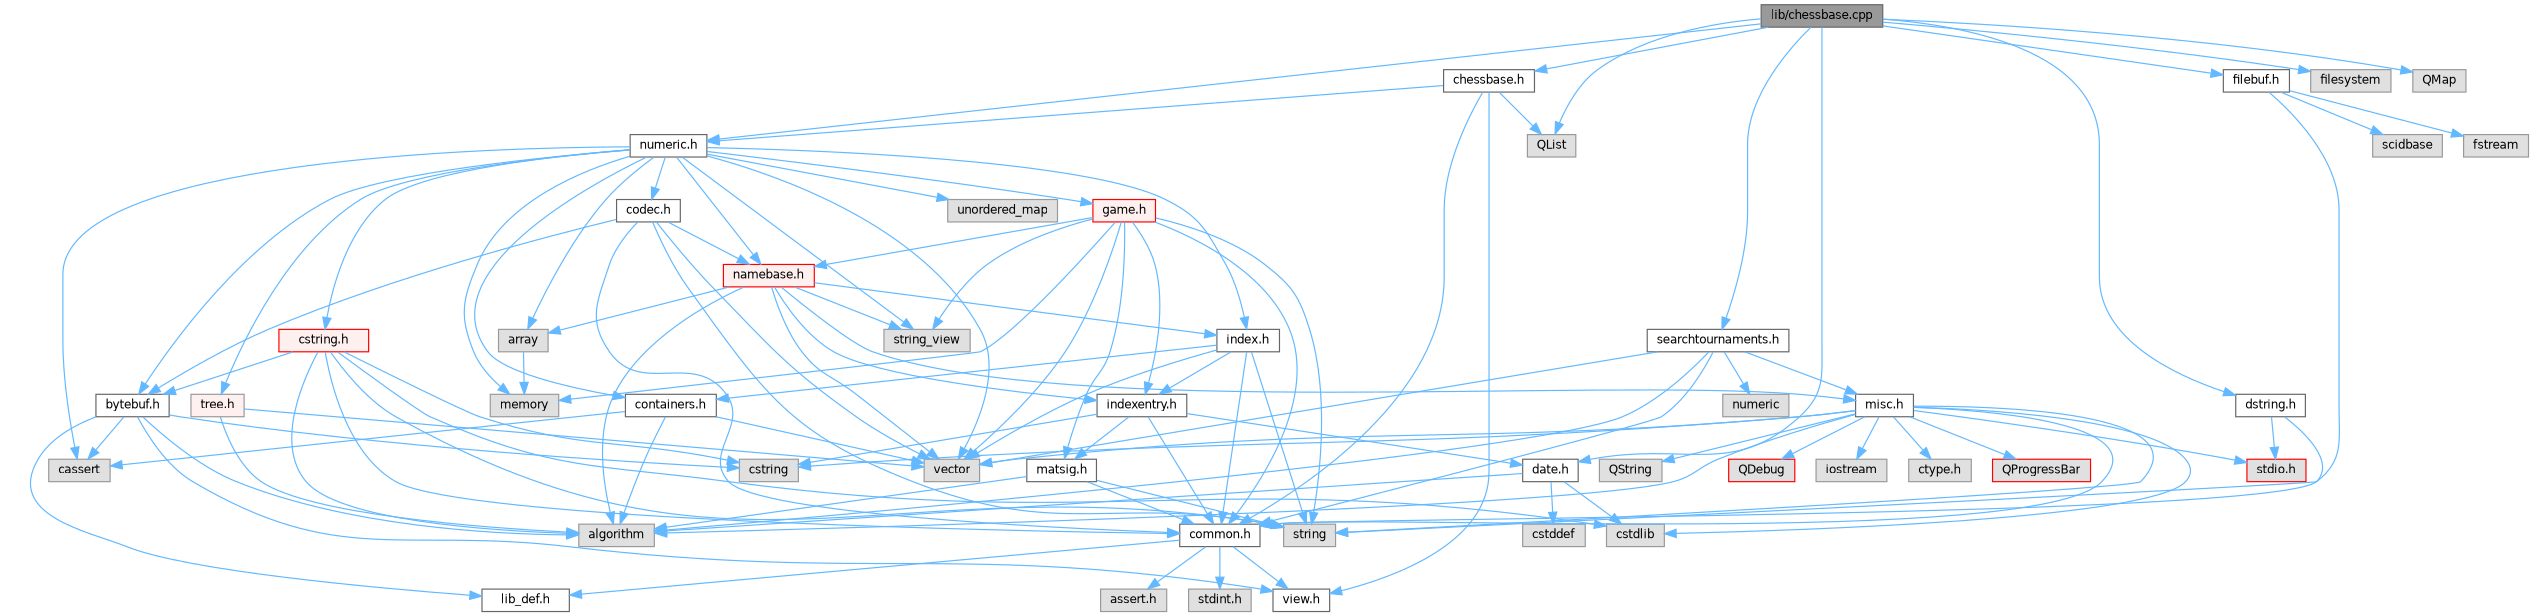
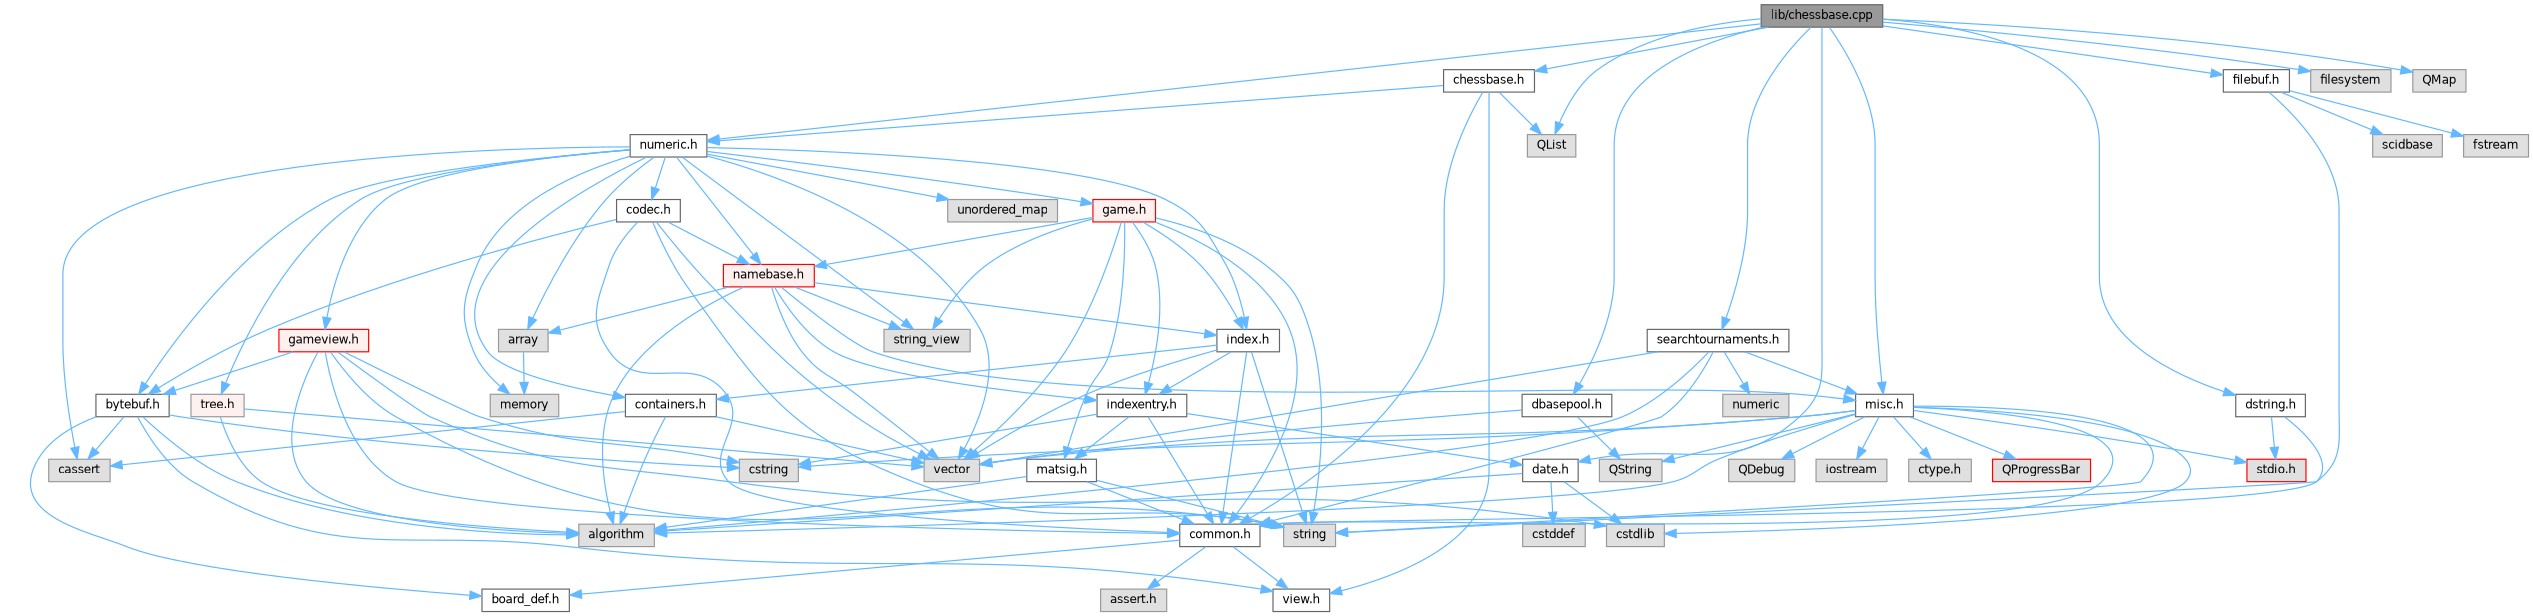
none -> (1875, 200)
(324, 341) -> (324, 341)
(839, 369) -> (1198, 263)
none -> (1567, 406)
(1762, 470) -> (1762, 470)
(526, 600) -> (526, 600)
(1220, 600) -> none
